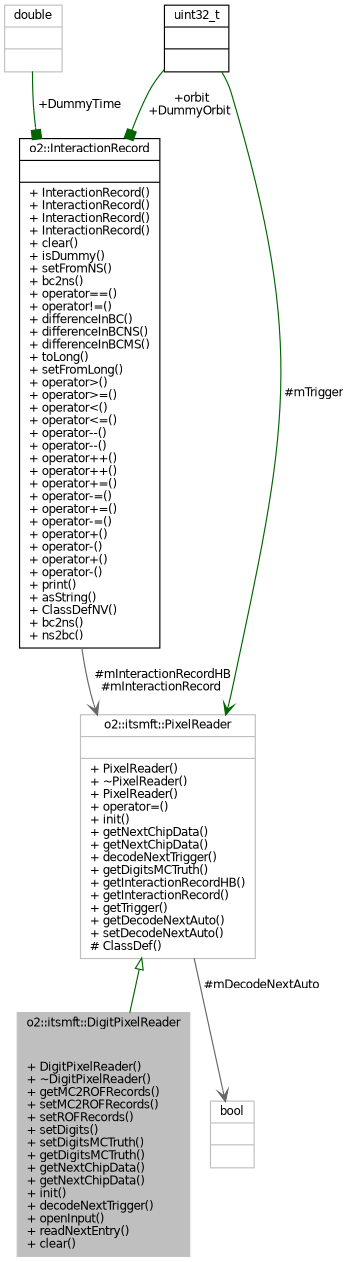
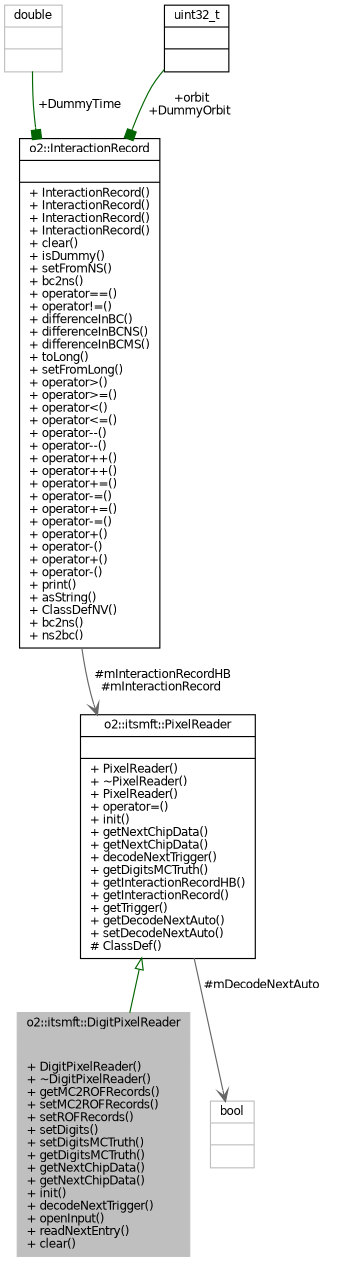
(281, 386) -> none
(168, 837) -> (168, 837)
